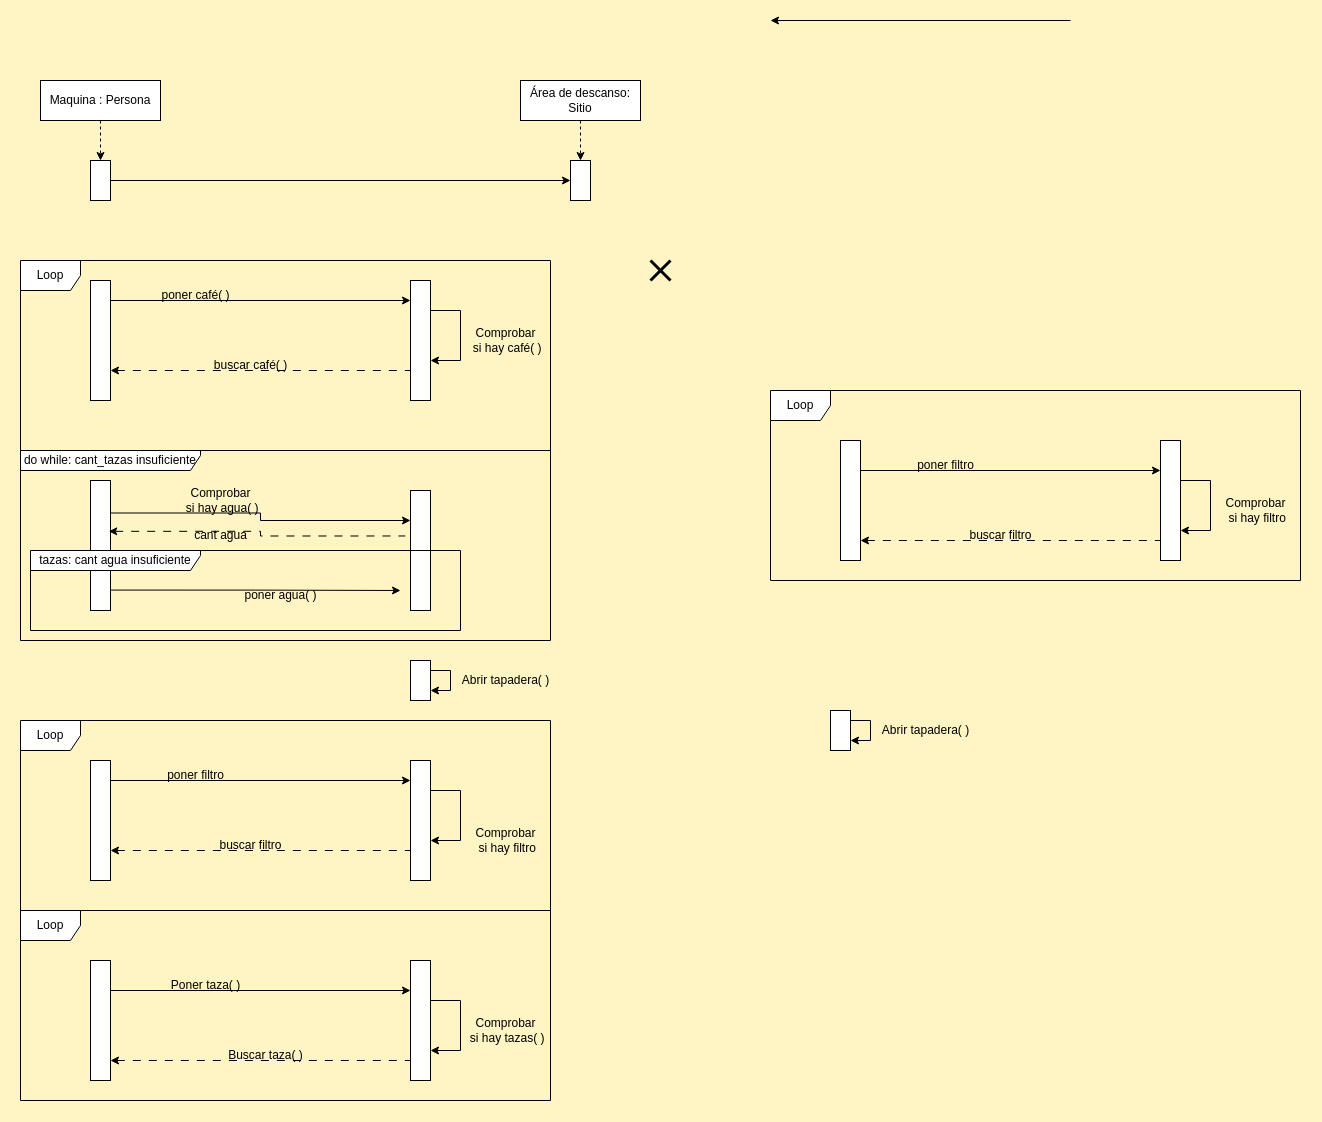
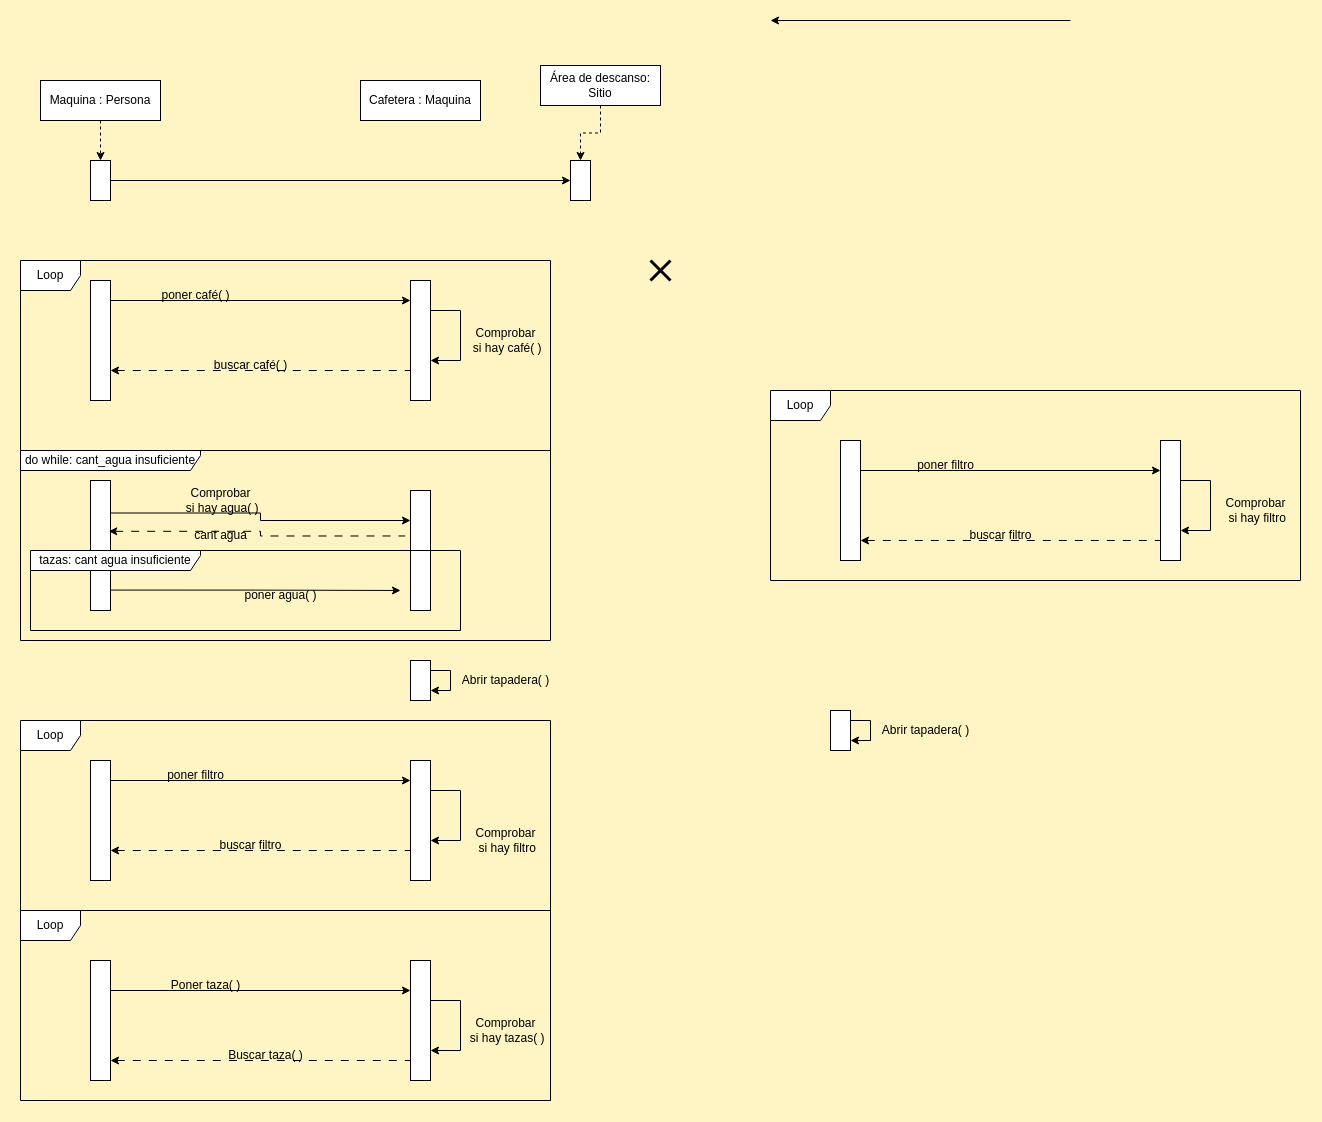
none -> (421, 101)
(581, 101) -> (601, 86)
(111, 461) -> (111, 461)
